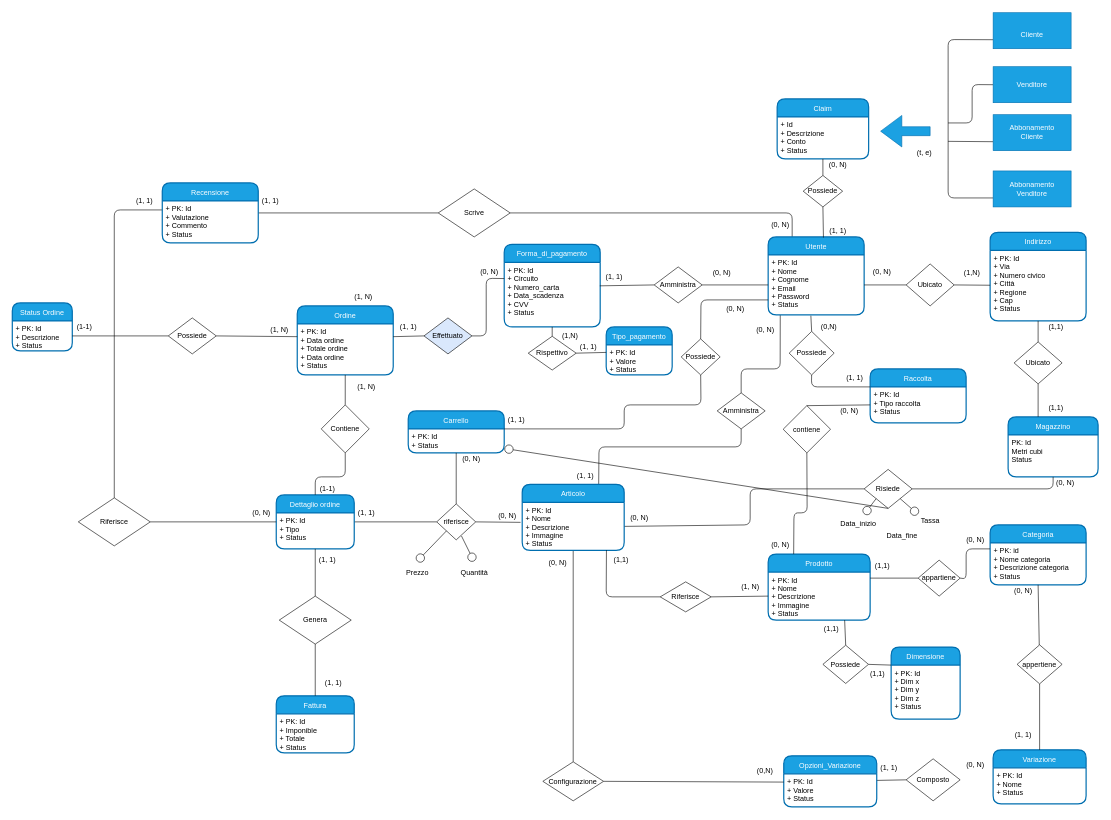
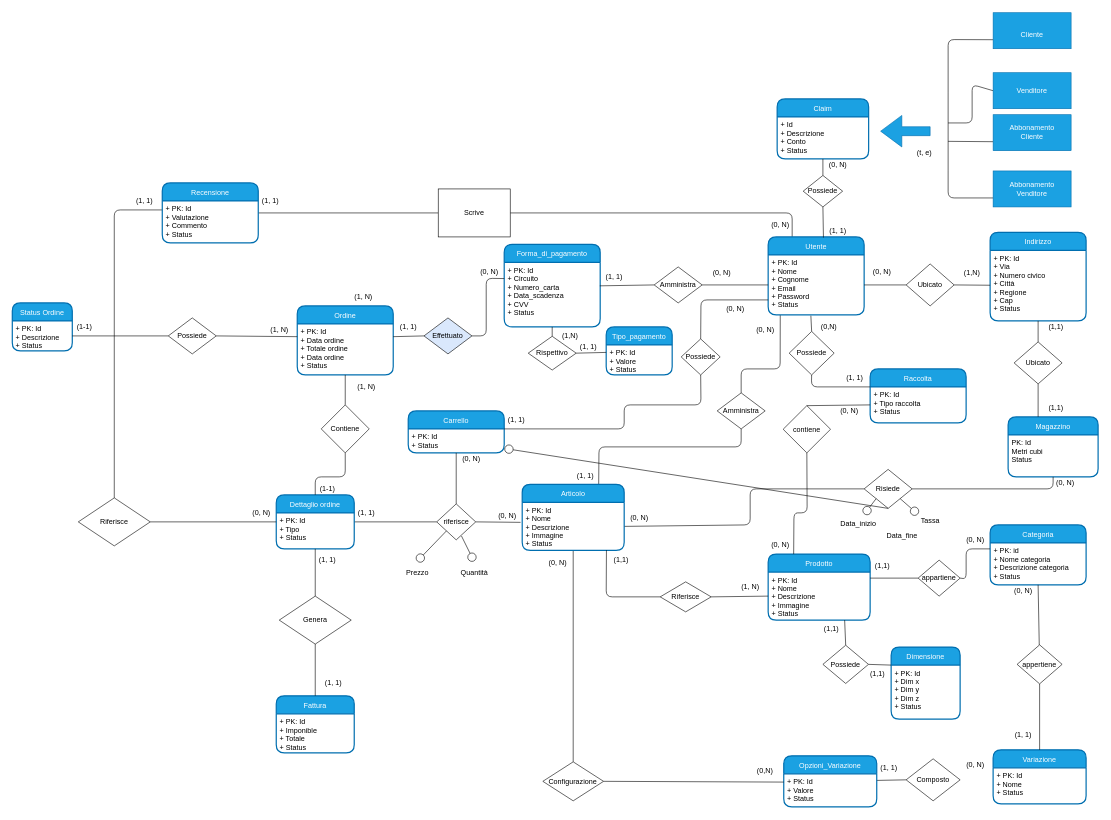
(1032, 84) -> (1032, 90)
(474, 213) -> (474, 213)
